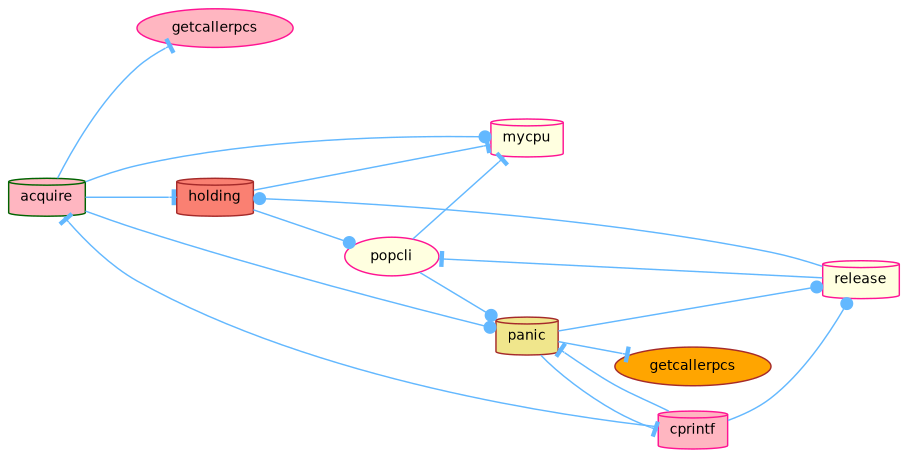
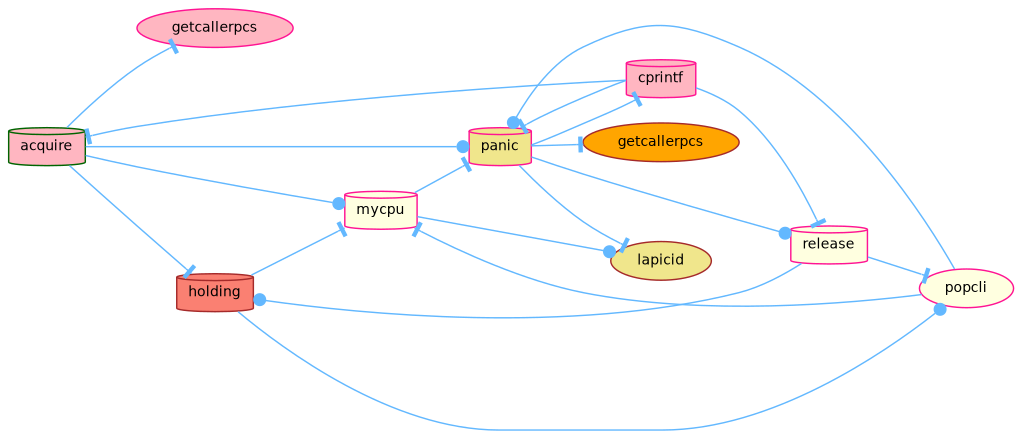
none -> (439, 180)
none -> (661, 261)
(527, 336) -> (500, 147)
(795, 375) -> (768, 141)
